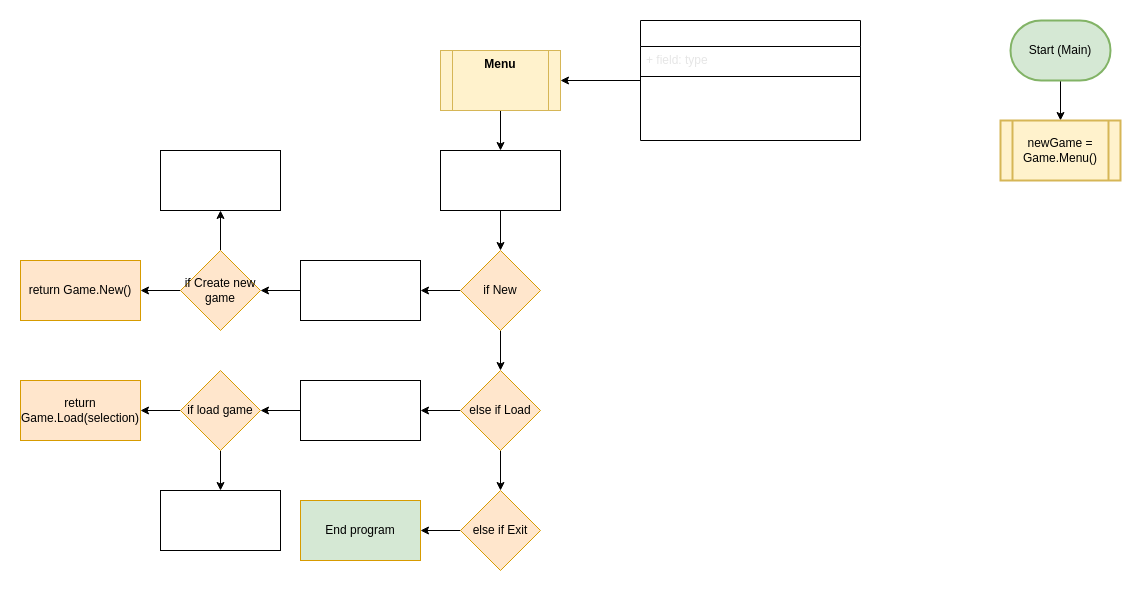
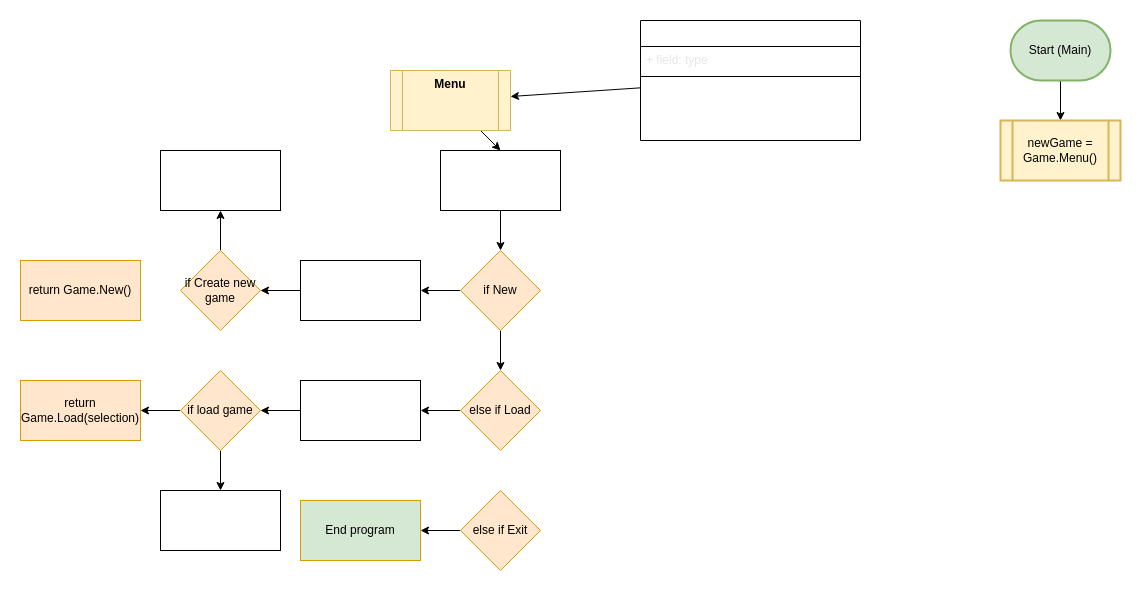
(501, 81) -> (451, 101)
(164, 291) -> none
(501, 467) -> none
